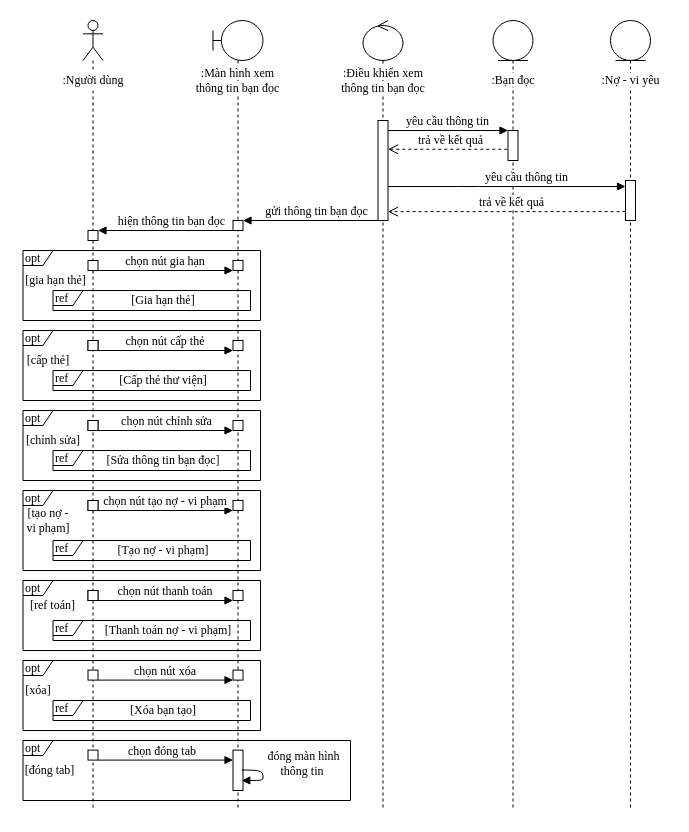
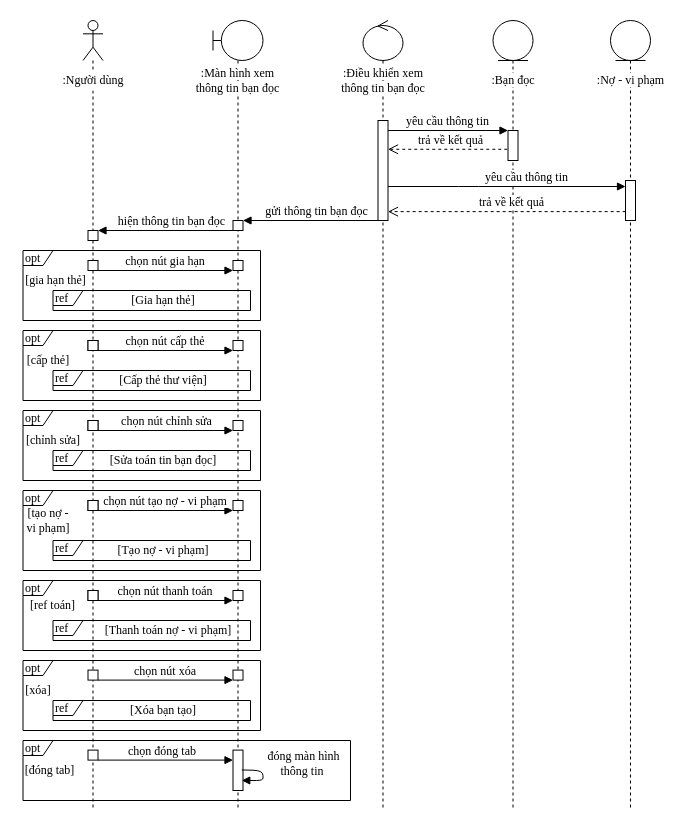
(631, 81) -> (631, 81)
(164, 461) -> (164, 461)
